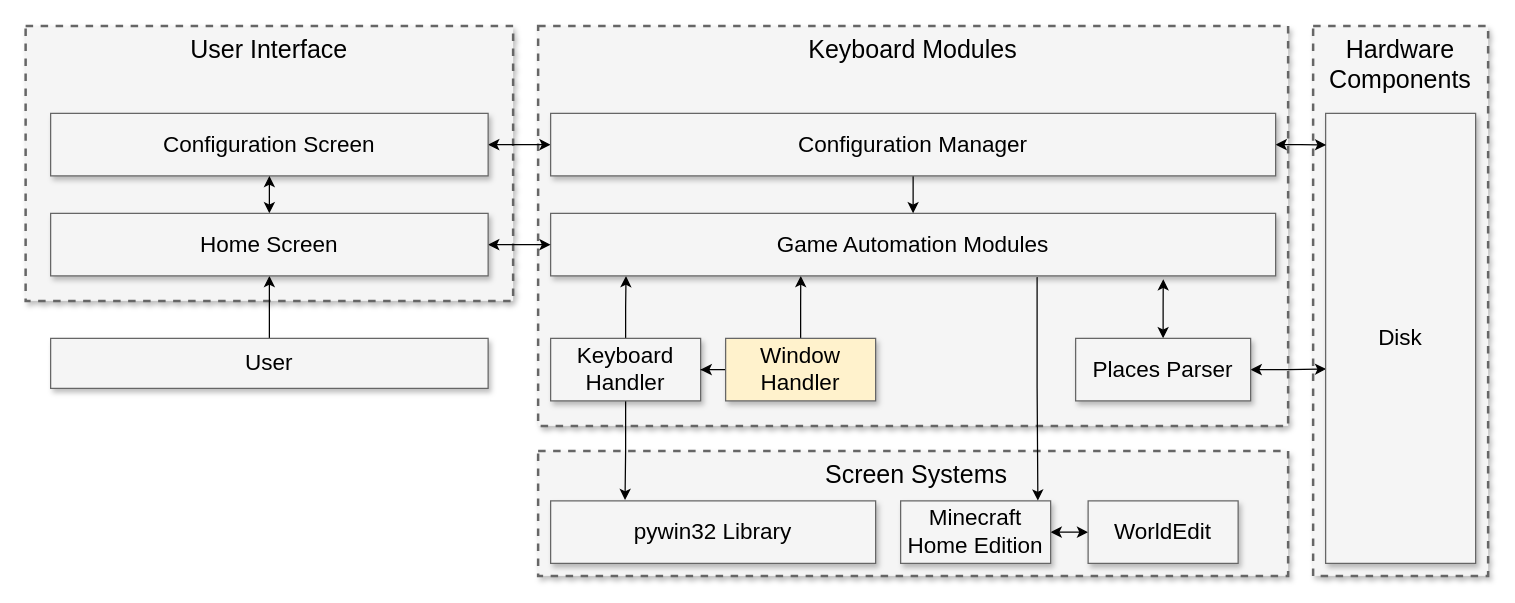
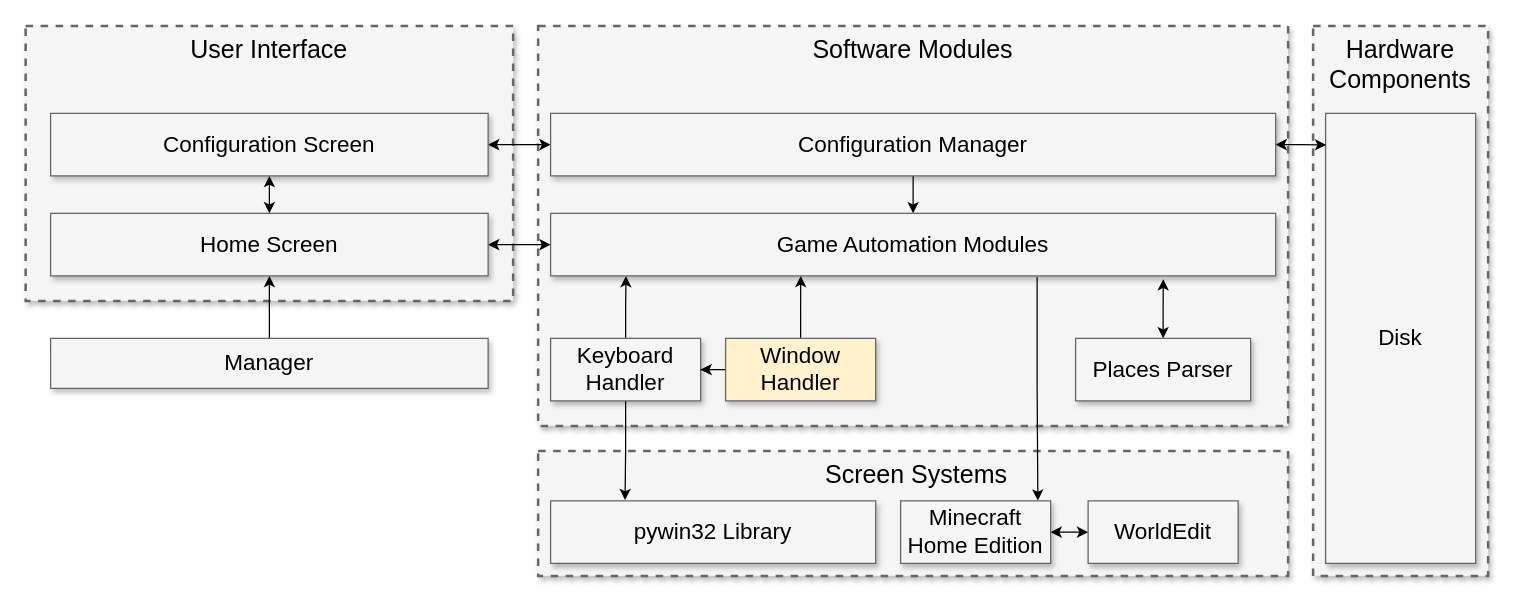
(913, 49) -> (913, 49)
(269, 363) -> (269, 363)
(1288, 369) -> none
